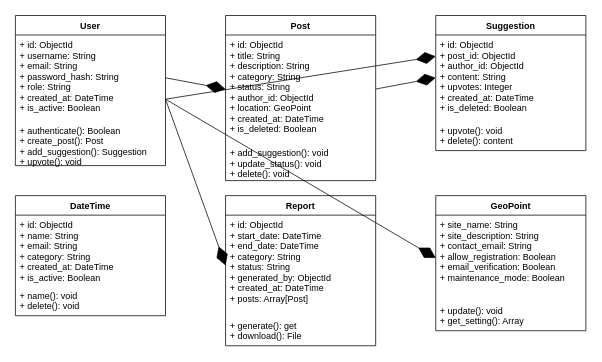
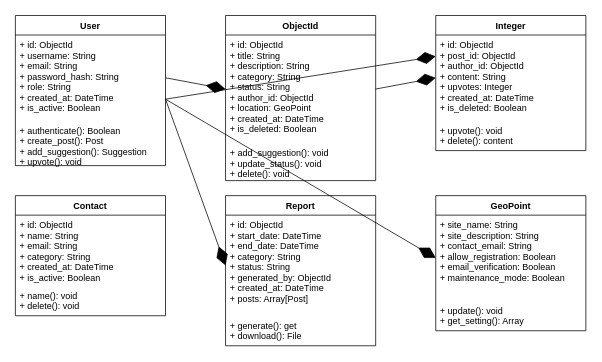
(300, 26) -> (300, 26)
(510, 26) -> (510, 26)
(90, 206) -> (90, 206)
